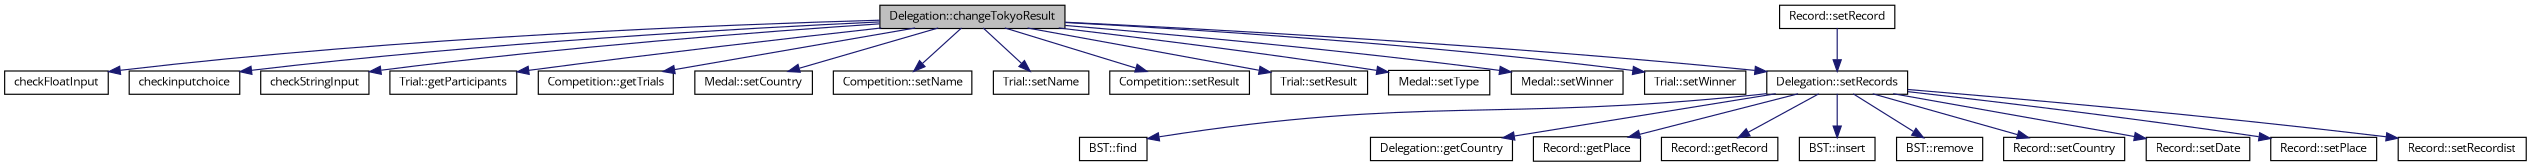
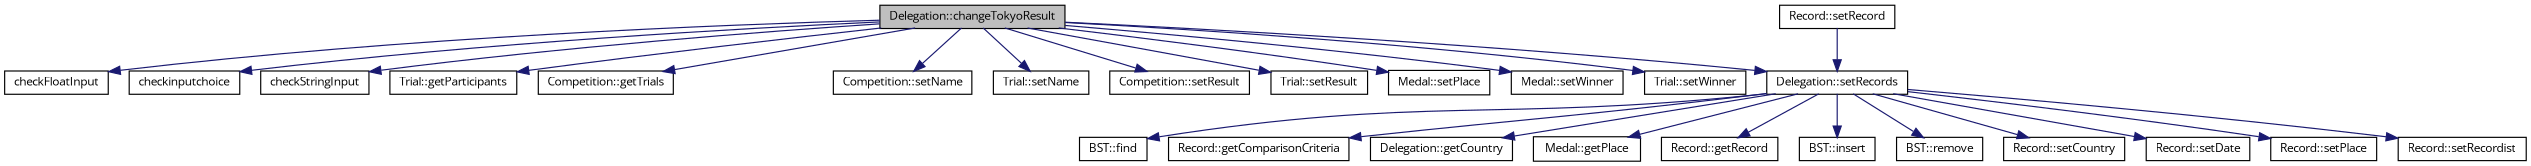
(754, 83) -> none
(1439, 83) -> (1439, 83)
none -> (1259, 149)
(1587, 149) -> (1587, 149)
